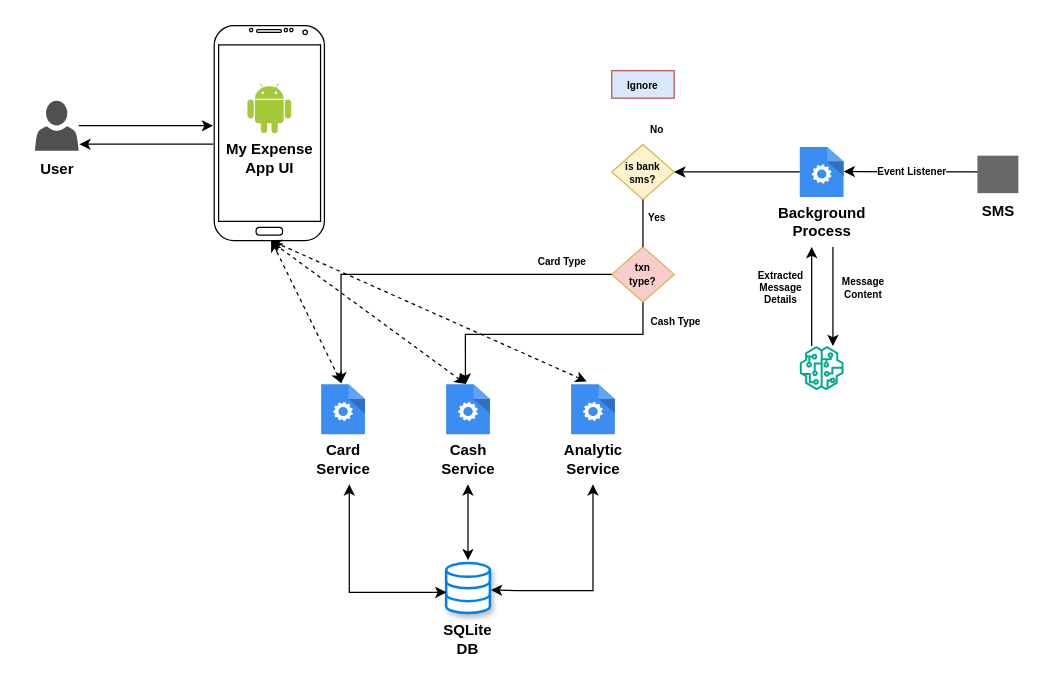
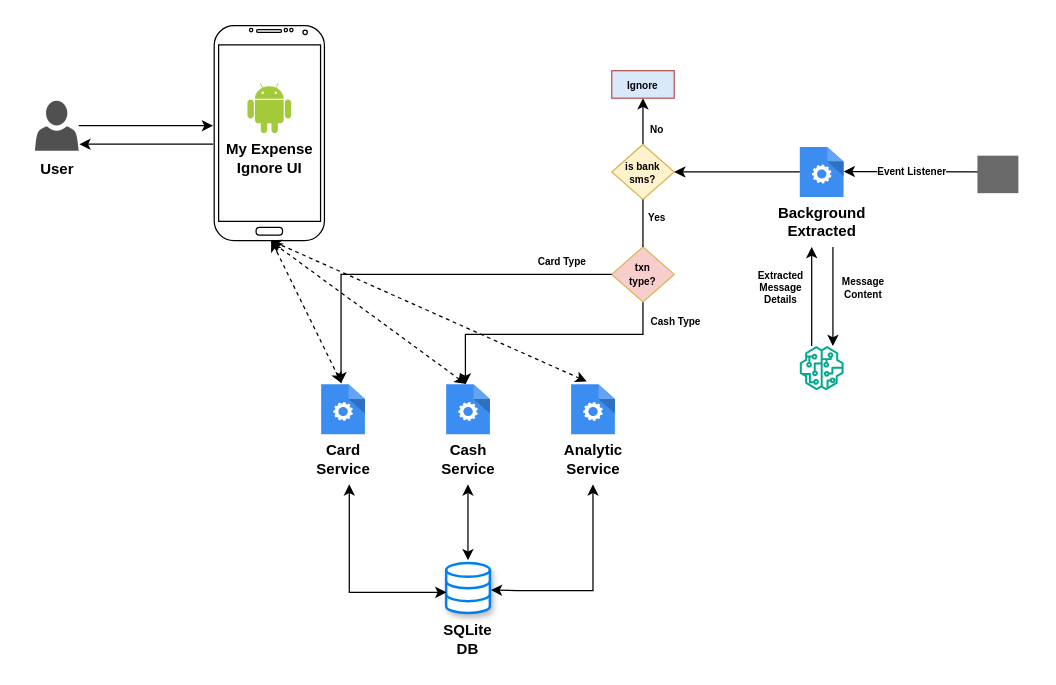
none -> (643, 122)
(270, 158) -> (270, 158)
(998, 212) -> none
(823, 222) -> (823, 222)
